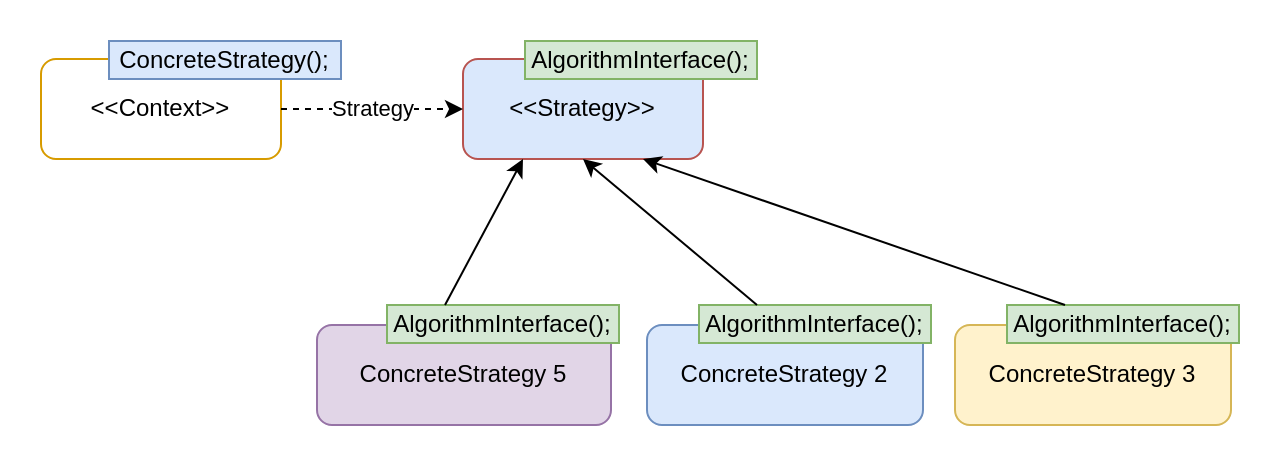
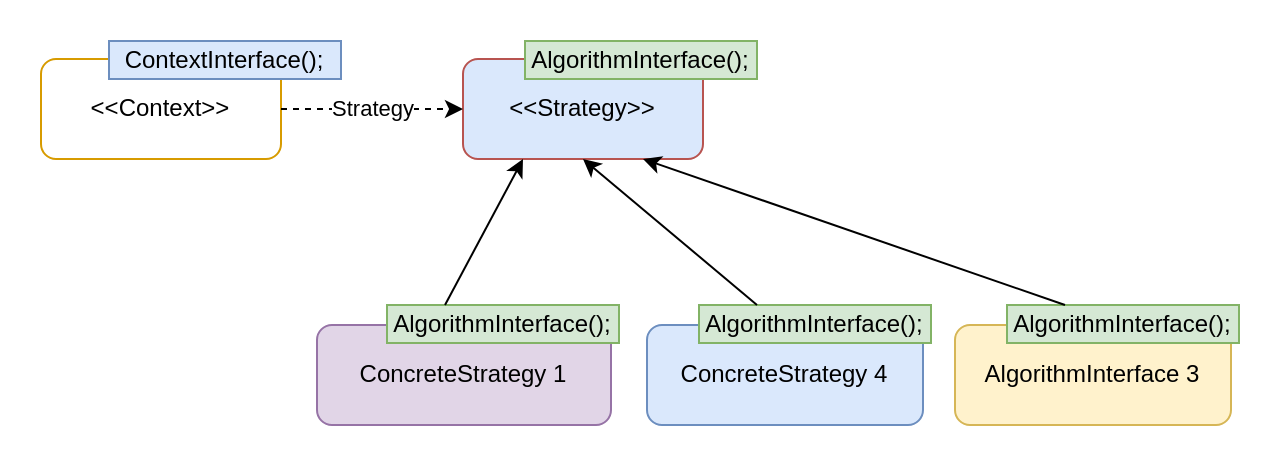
(225, 61) -> (225, 61)
(464, 375) -> (464, 375)
(785, 375) -> (785, 375)
(1093, 375) -> (1093, 375)
